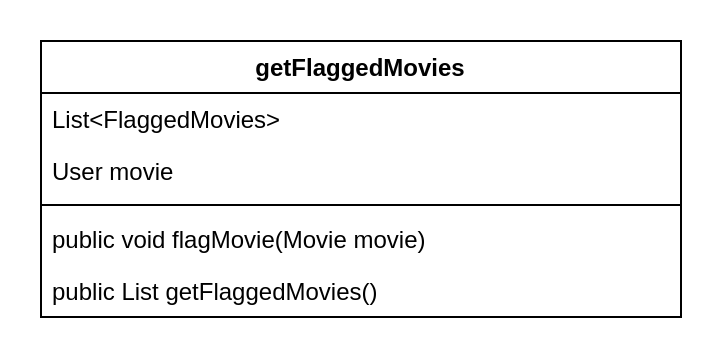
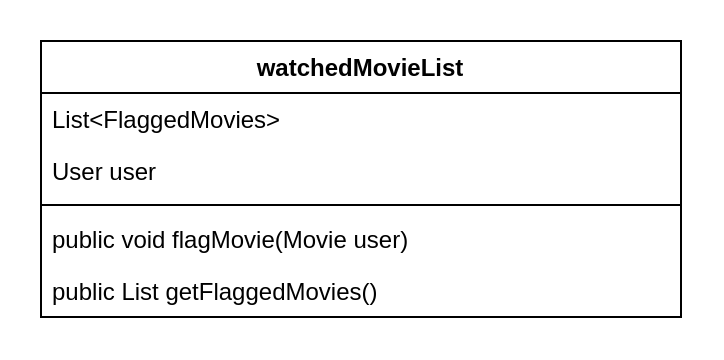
(360, 68) -> (360, 68)
(113, 172) -> (109, 172)
(249, 240) -> (246, 240)
